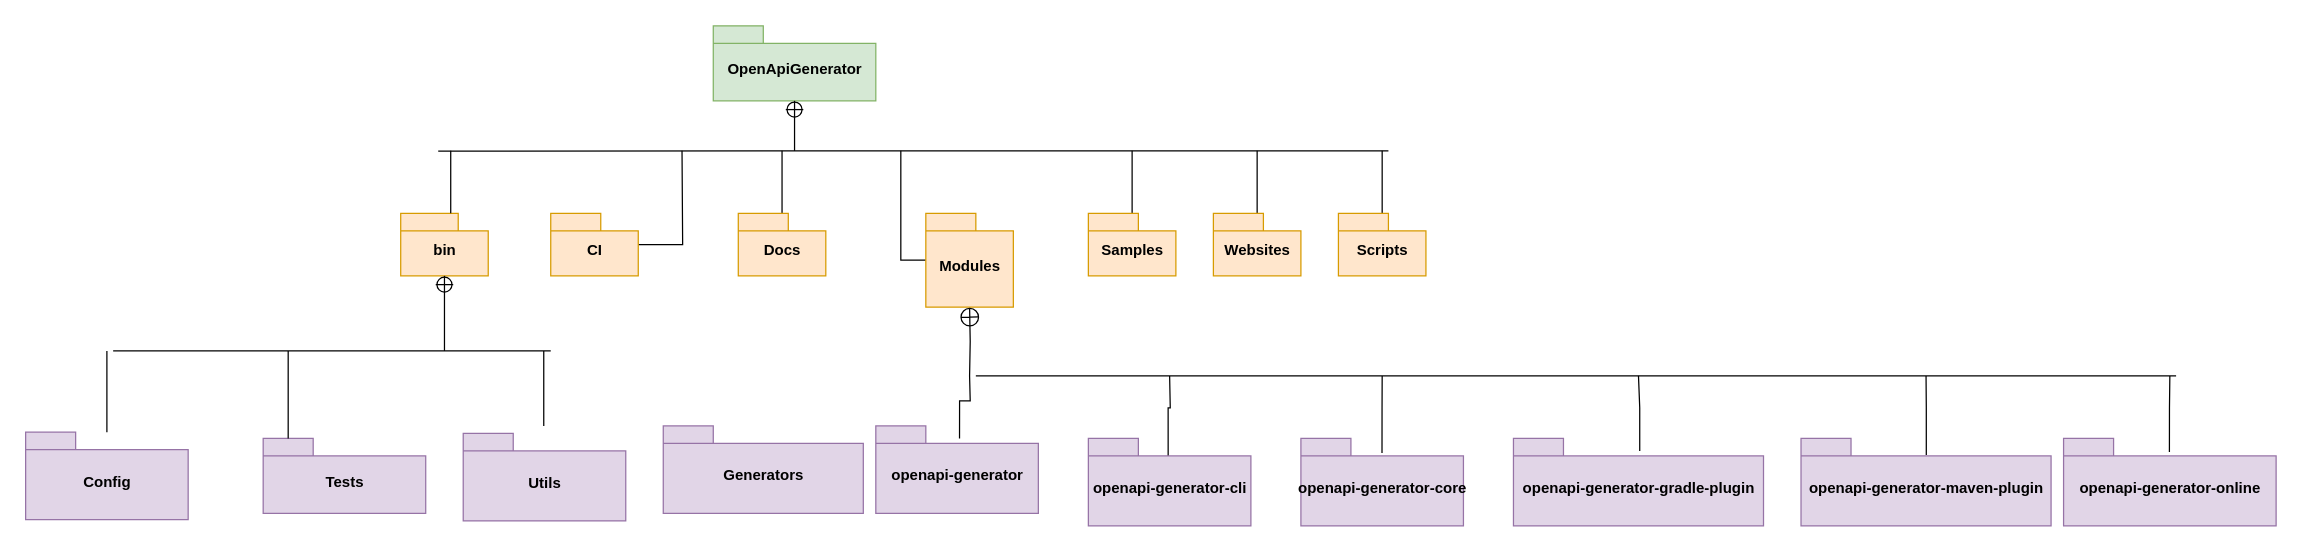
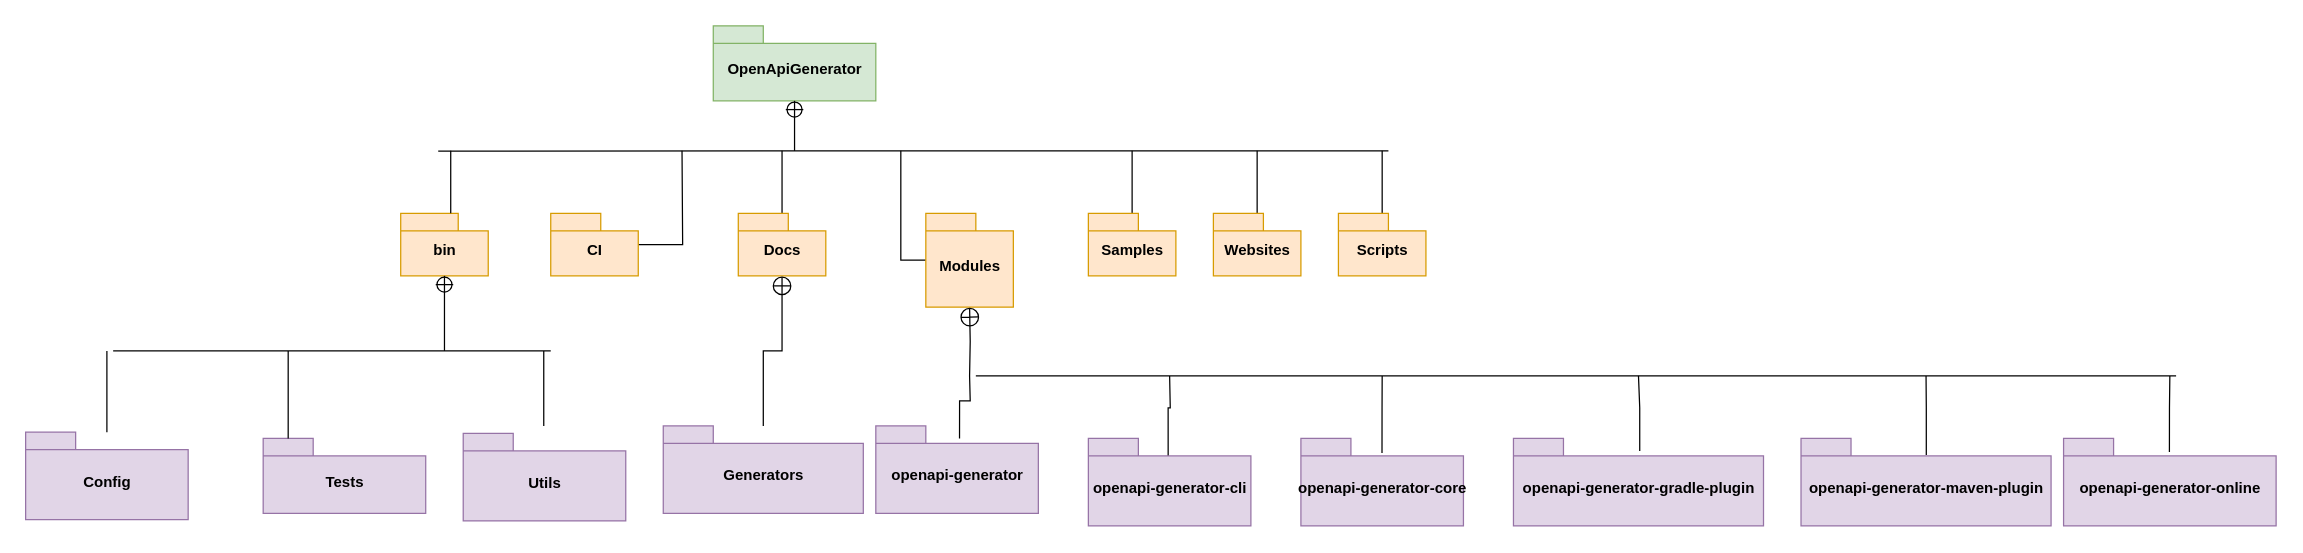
none -> (763, 352)
